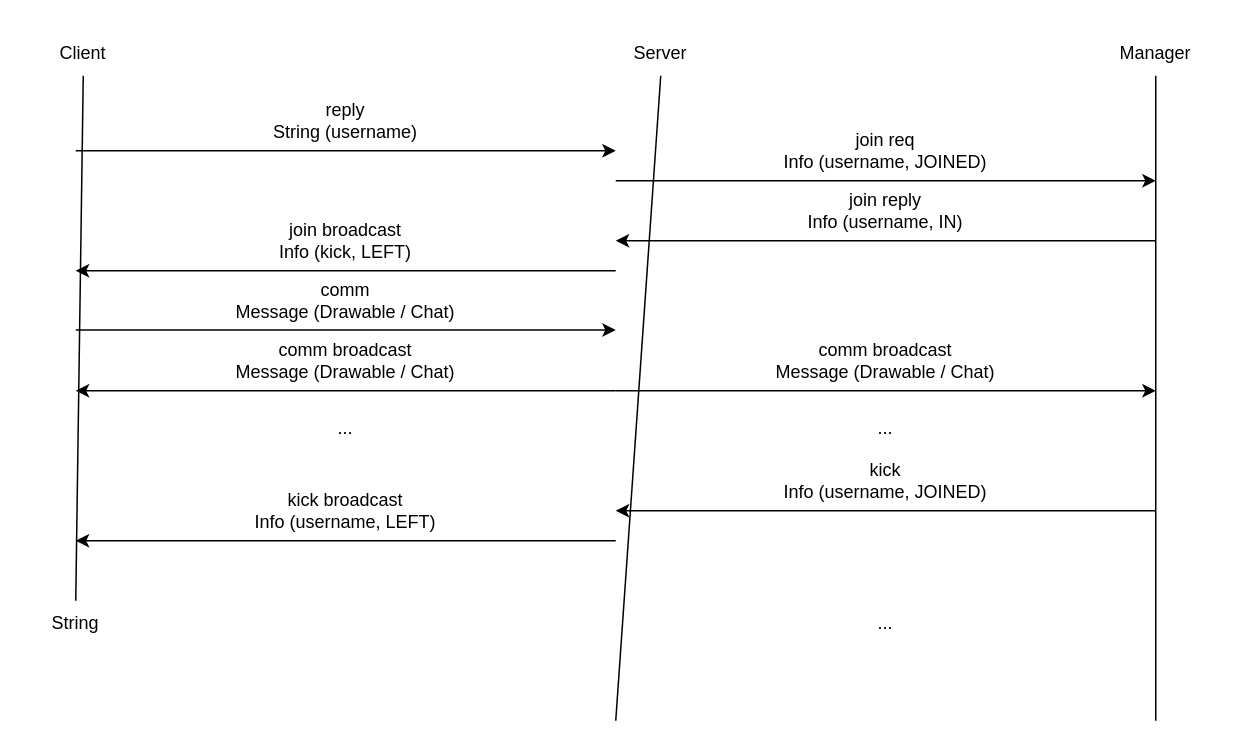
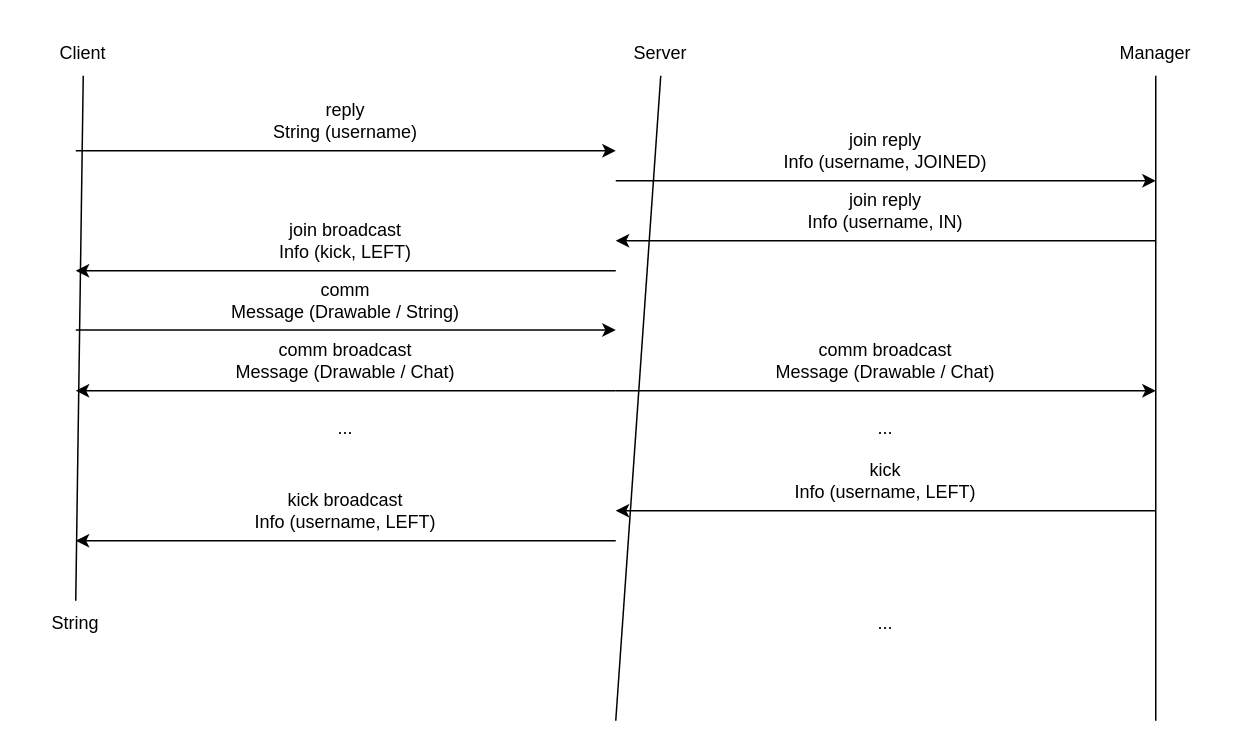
(886, 151) -> (886, 151)
(346, 301) -> (346, 301)
(886, 481) -> (886, 481)
